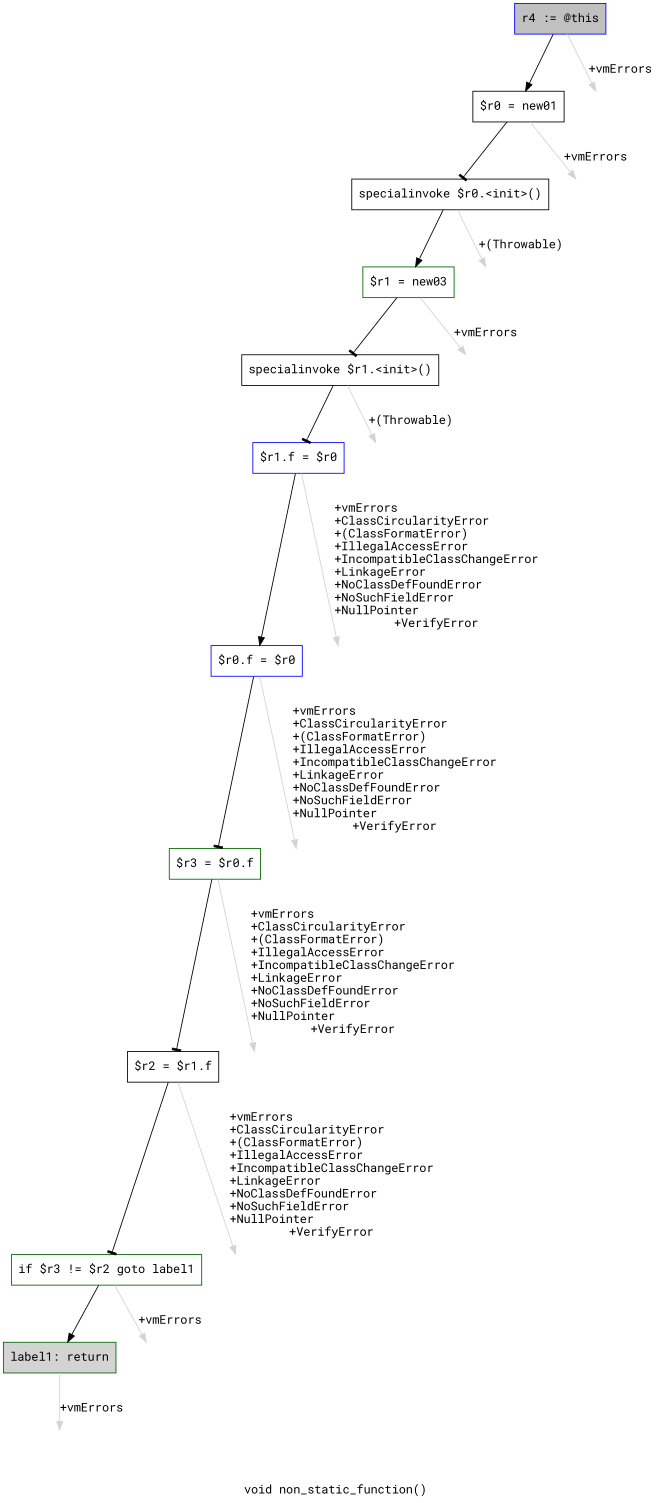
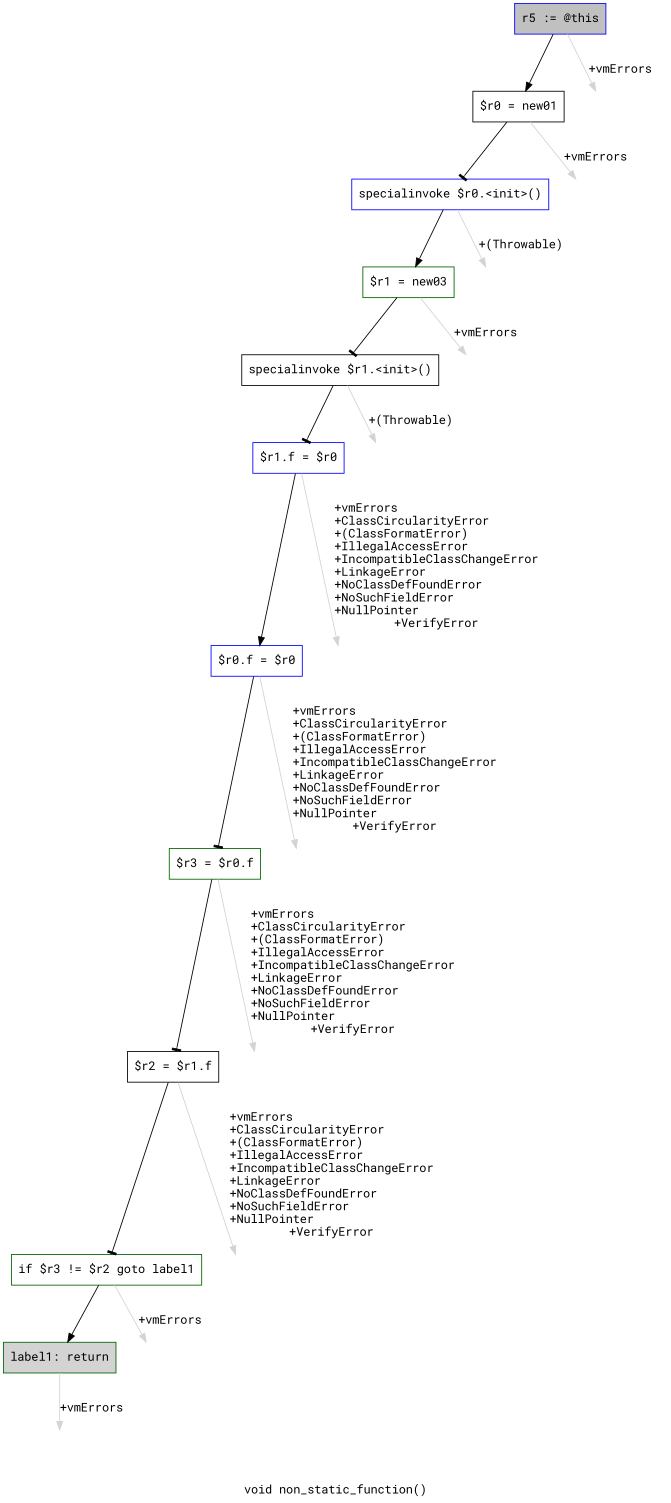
(560, 19) -> (560, 19)
(450, 194) -> (450, 194)
